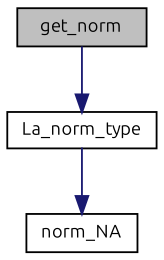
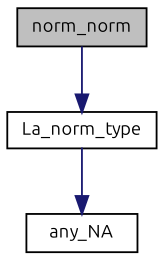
(82, 27) -> (82, 27)
(82, 233) -> (82, 233)
